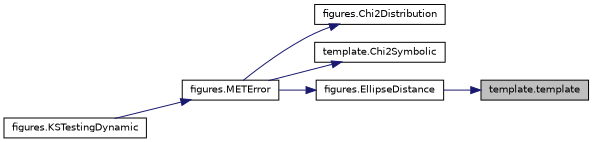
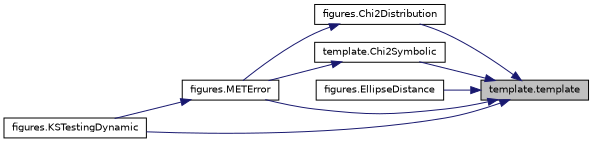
none -> (468, 45)
none -> (452, 70)
(292, 90) -> (376, 114)
none -> (325, 131)
